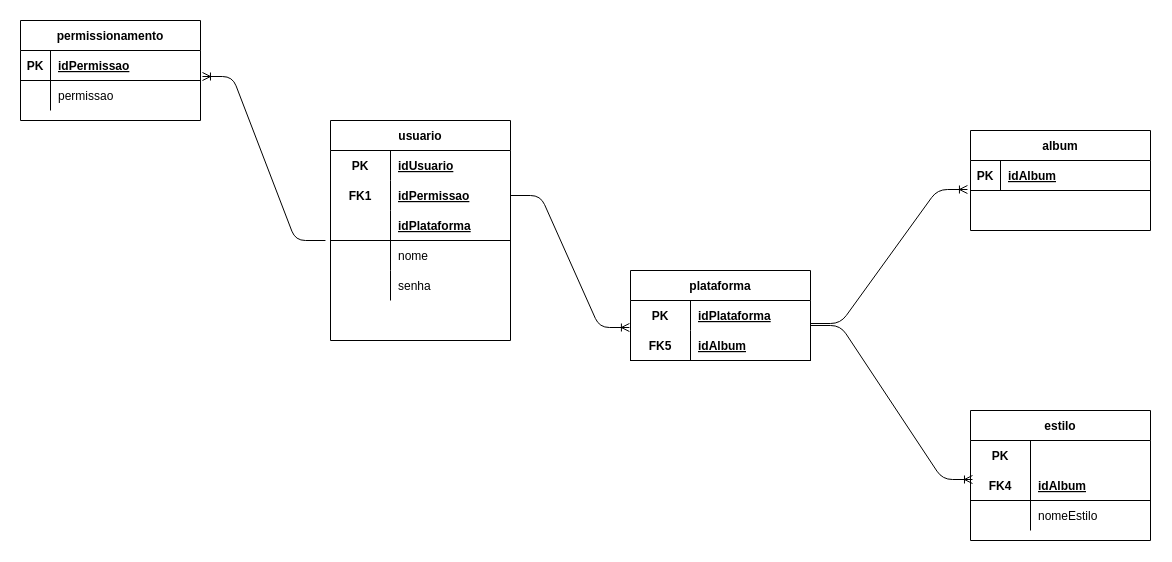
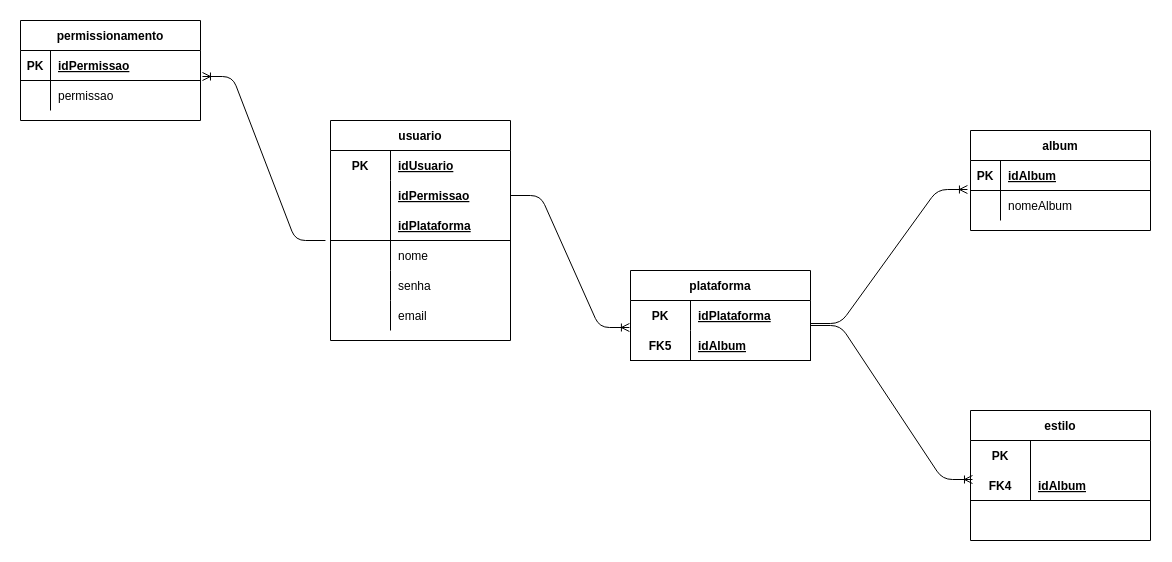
(361, 196) -> none
none -> (1076, 206)
none -> (451, 316)
(1091, 516) -> none
